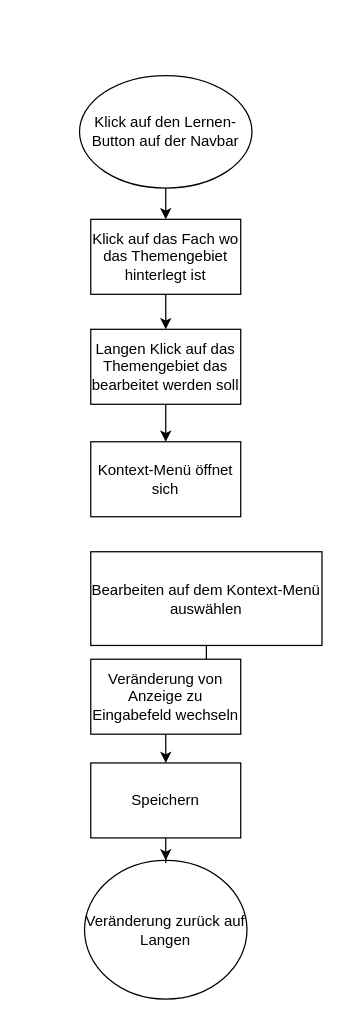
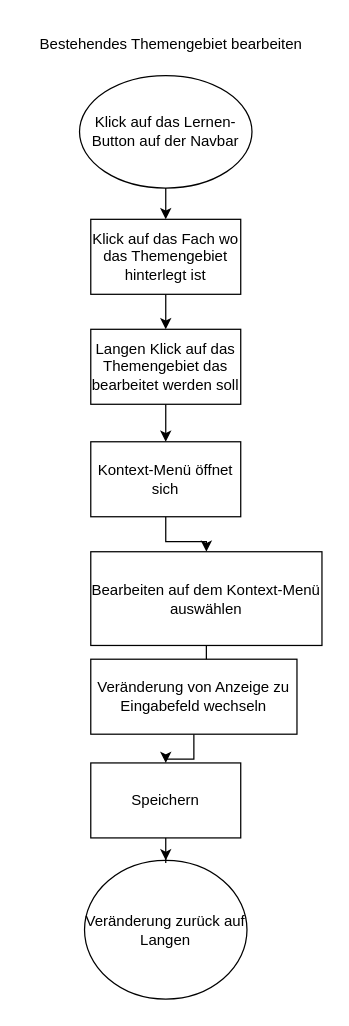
none -> (171, 44)
(166, 132) -> (166, 132)
none -> (174, 542)
(166, 697) -> (194, 697)
